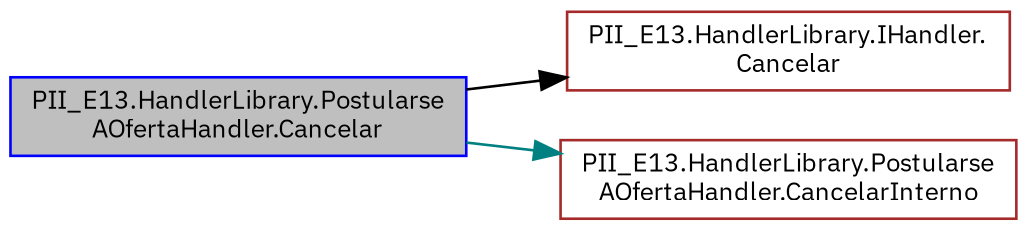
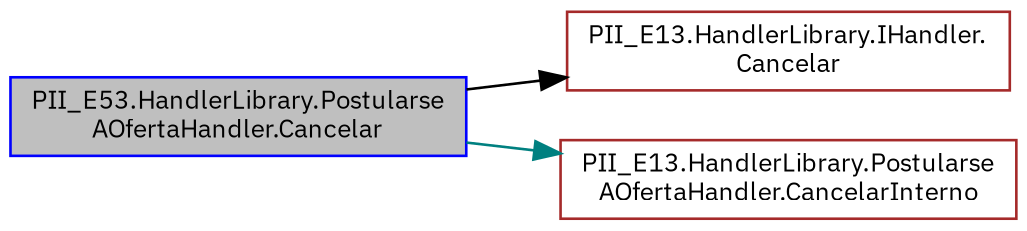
(238, 117) -> (238, 117)
